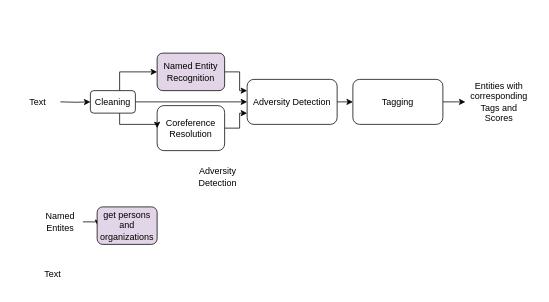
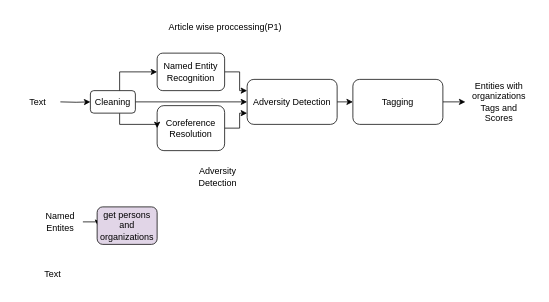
none -> (225, 27)
(191, 72) -> (191, 72)
(499, 102) -> (499, 102)
